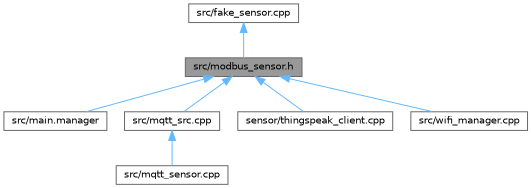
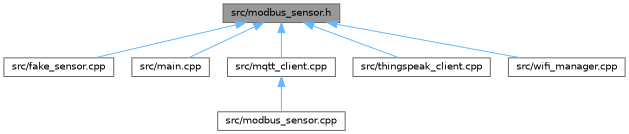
(244, 45) -> (165, 41)
(55, 121) -> (171, 67)
(172, 121) -> (281, 67)
(315, 121) -> (422, 67)
(172, 175) -> (281, 121)
